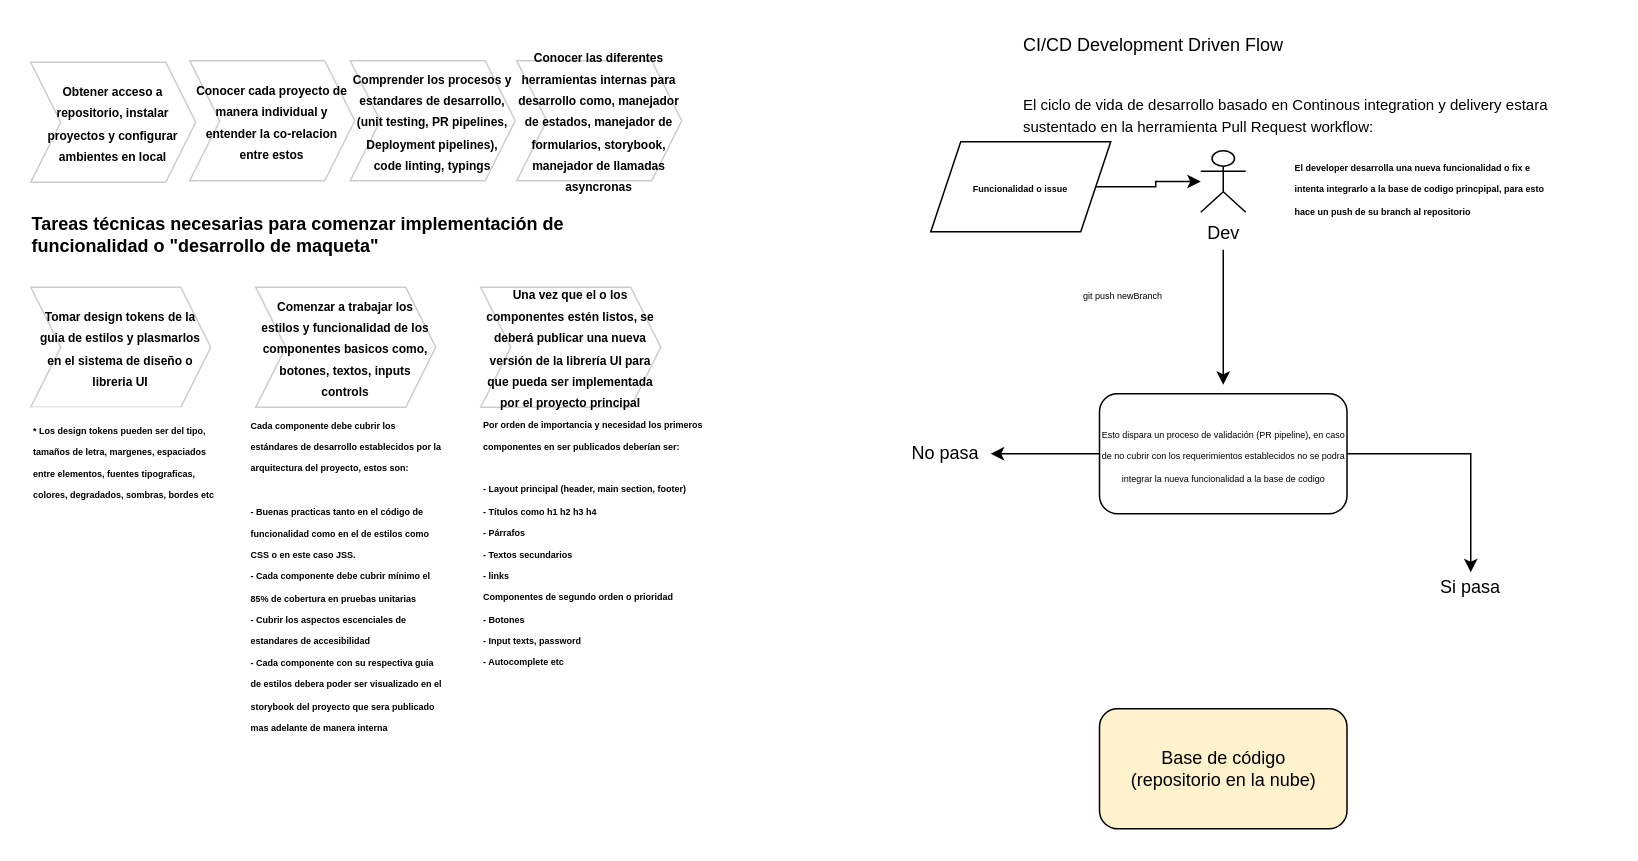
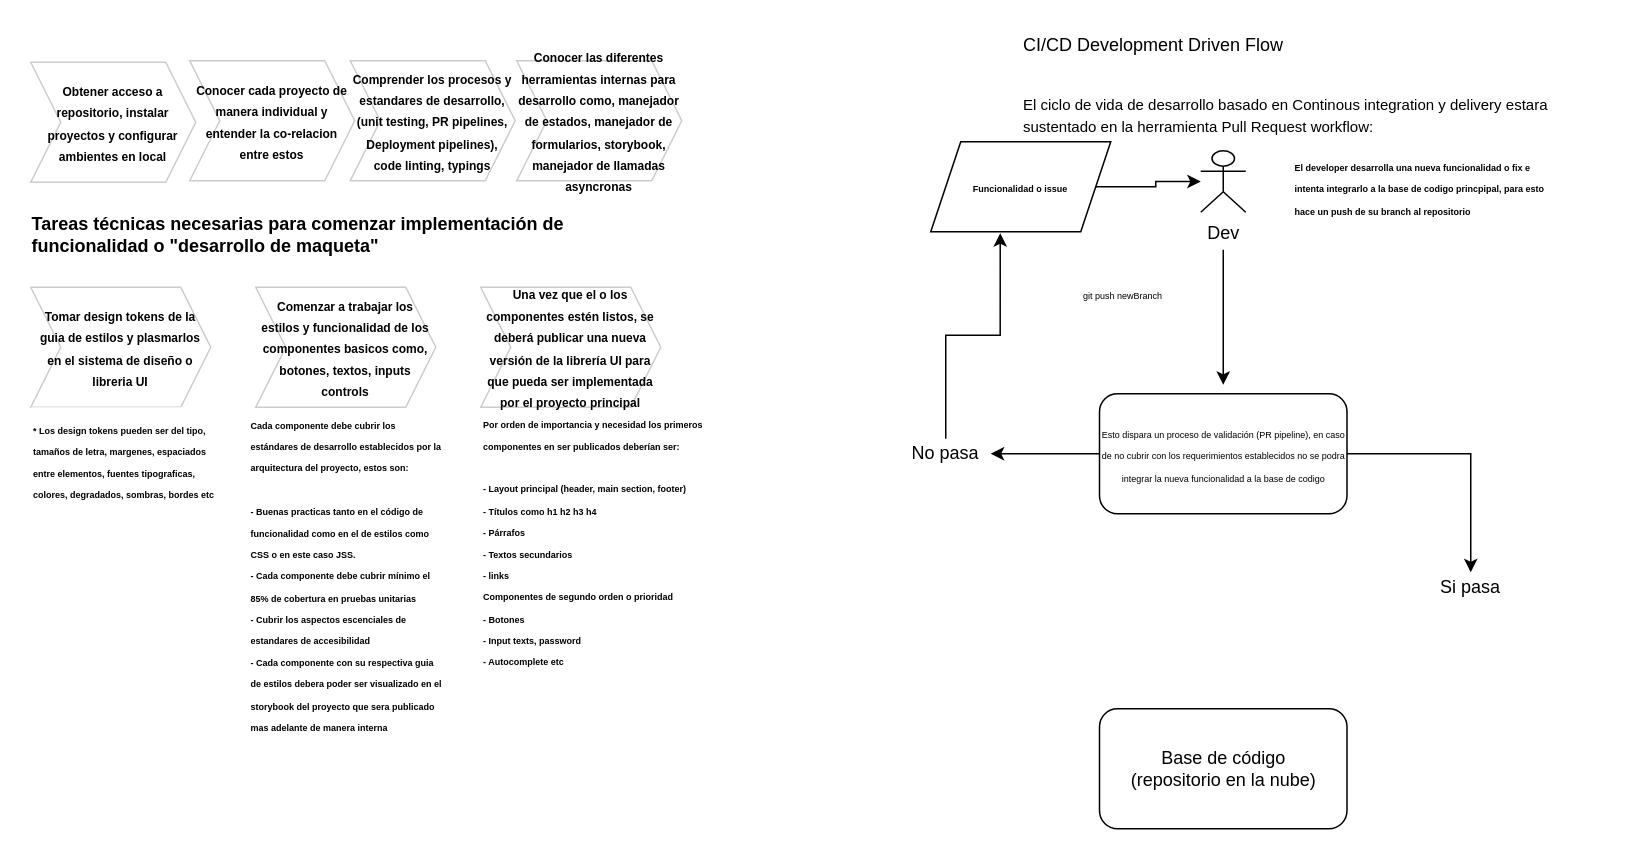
none -> (967, 335)
(1223, 769) -> (1223, 769)
